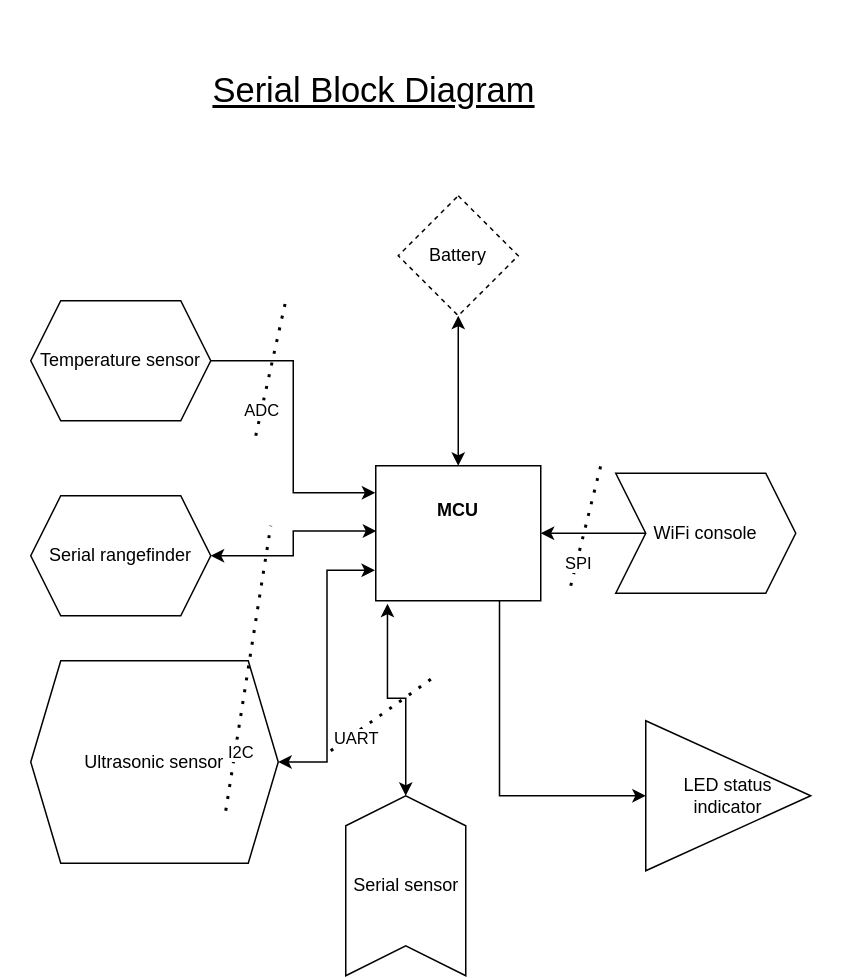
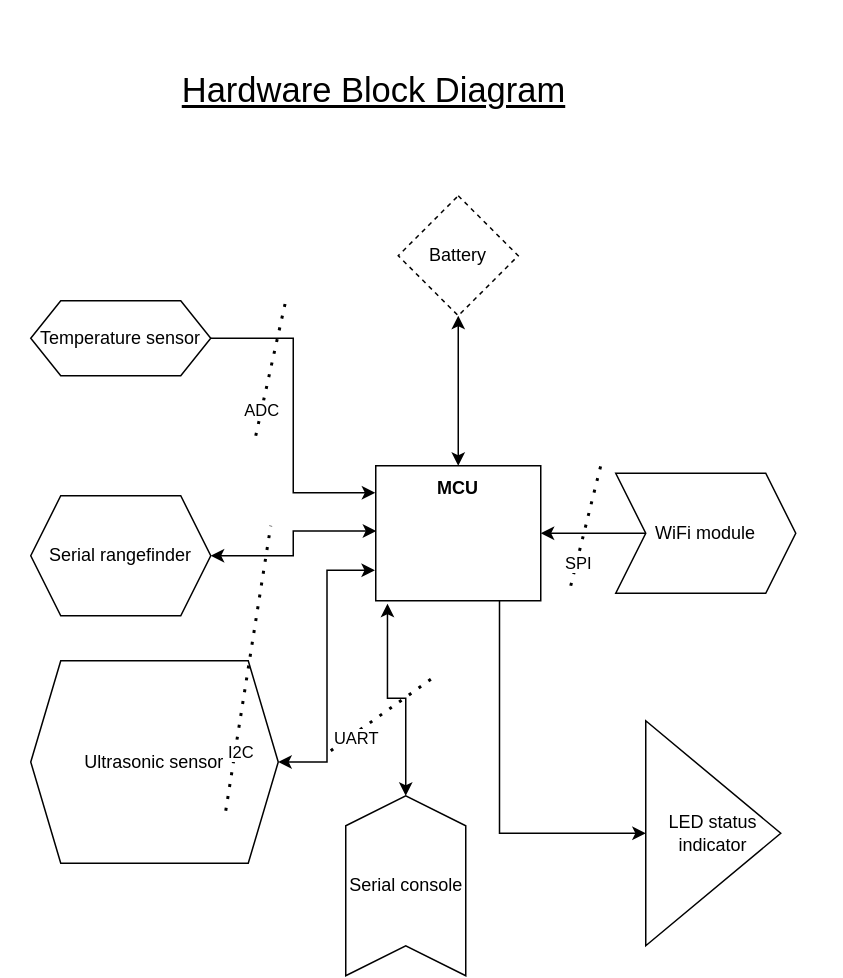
(374, 91) -> (374, 91)
(121, 361) -> (121, 338)
(458, 511) -> (458, 488)
(706, 533) -> (706, 533)
(728, 796) -> (713, 833)
(407, 886) -> (407, 886)
